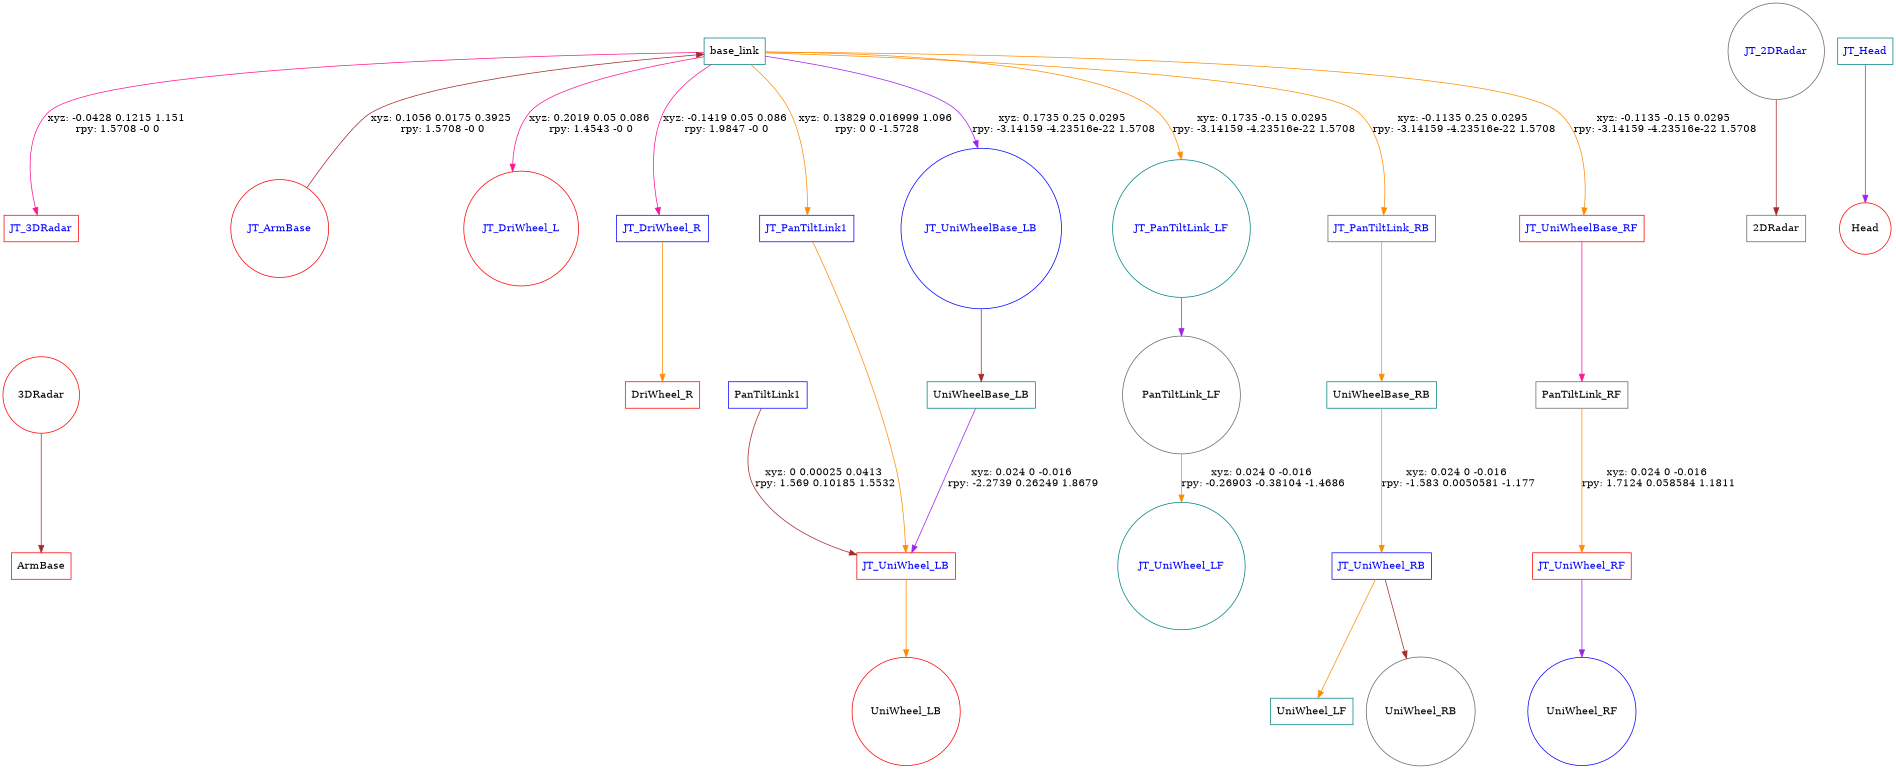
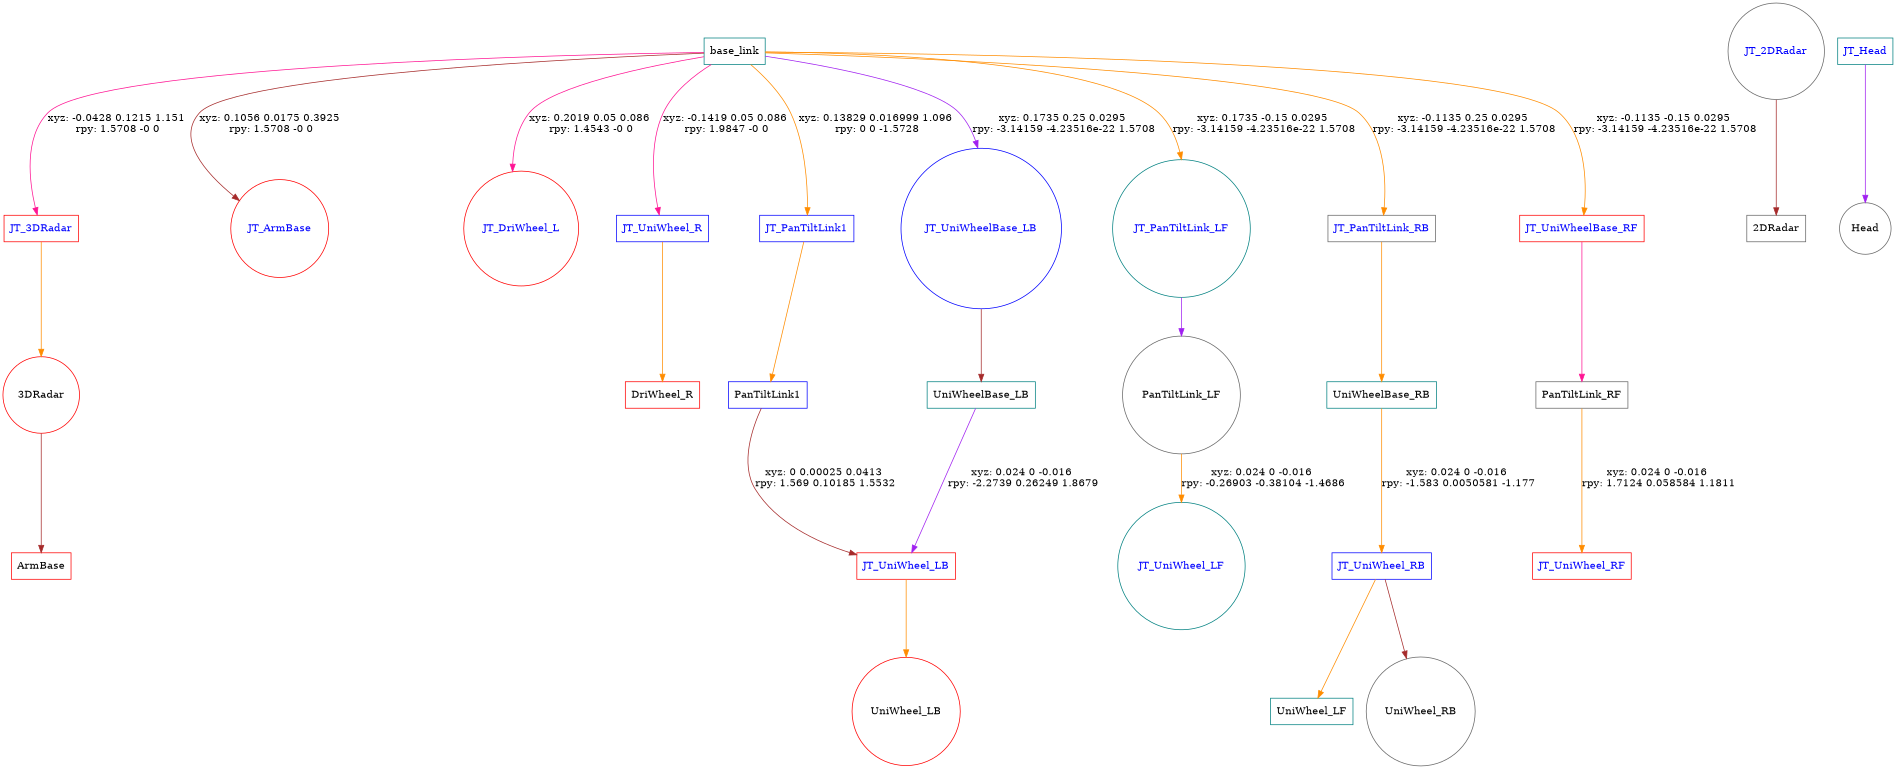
(483, 81) -> (399, 73)
(663, 229) -> (663, 229)
(1865, 229) -> (1865, 229)
none -> (41, 296)
(873, 390) -> (788, 308)
(1582, 711) -> none
